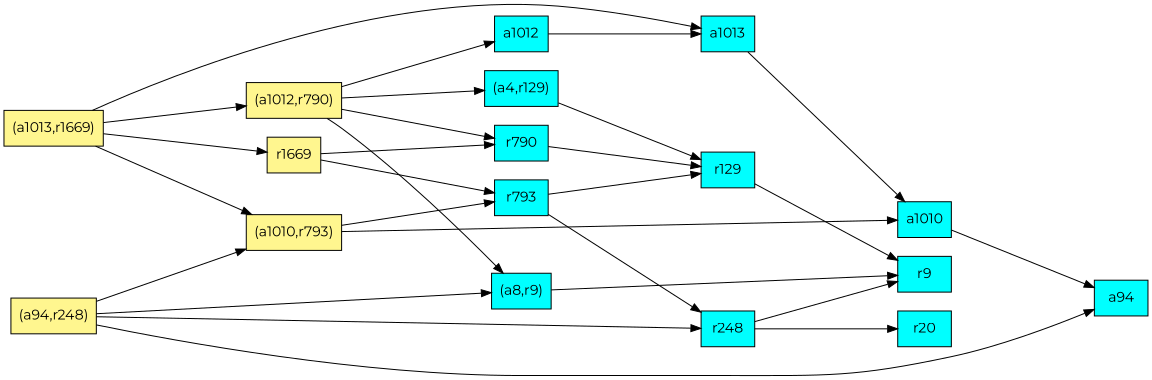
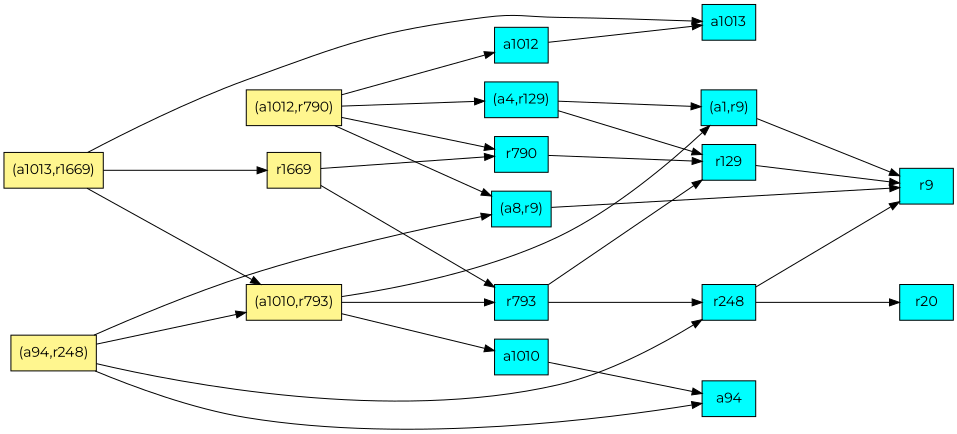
none -> (729, 108)
(170, 115) -> none
(823, 123) -> none
